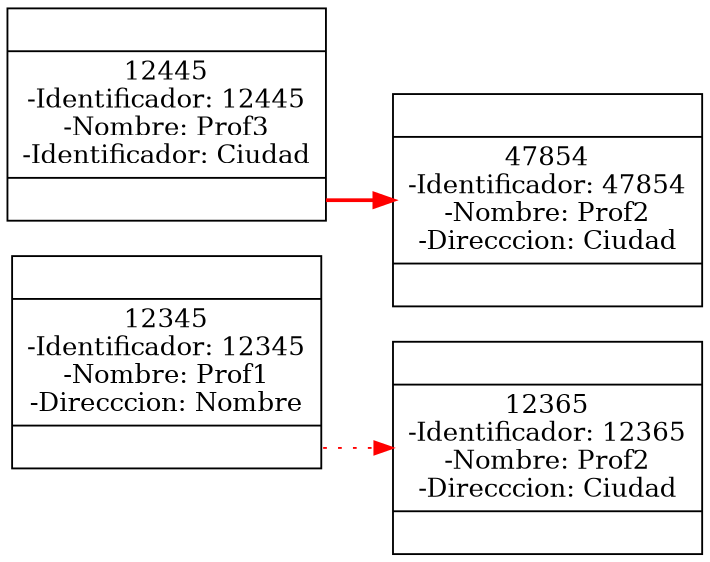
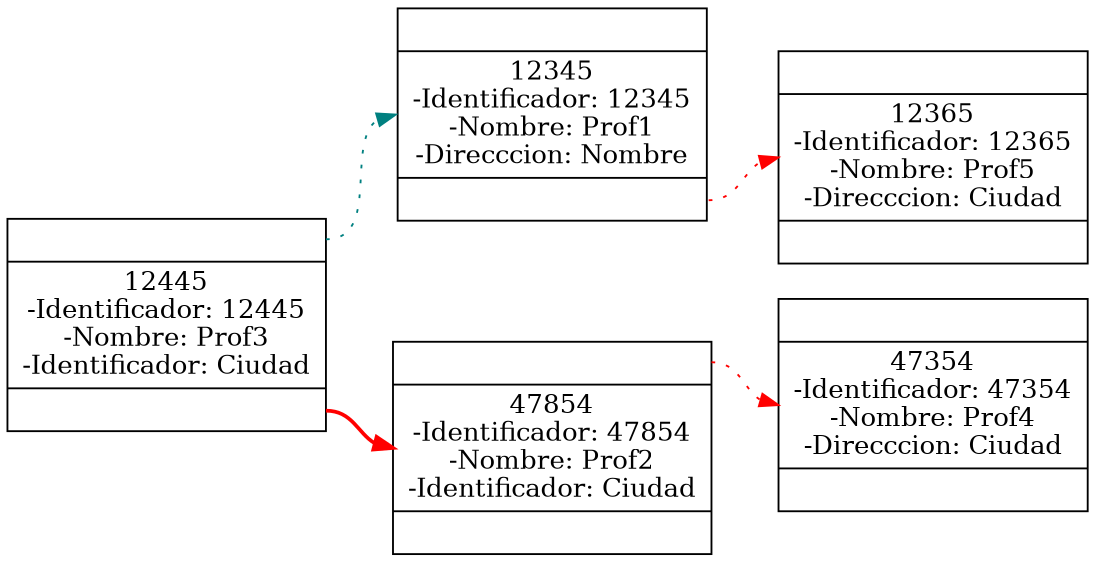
none -> (360, 187)
(548, 241) -> (552, 489)
none -> (933, 405)
(548, 461) -> (933, 170)
